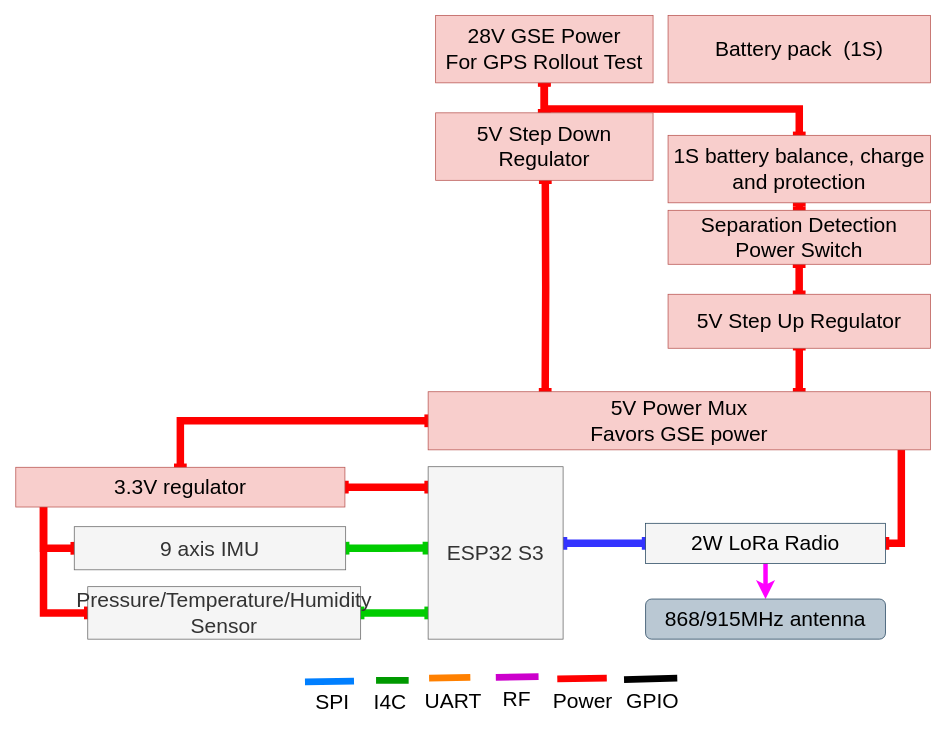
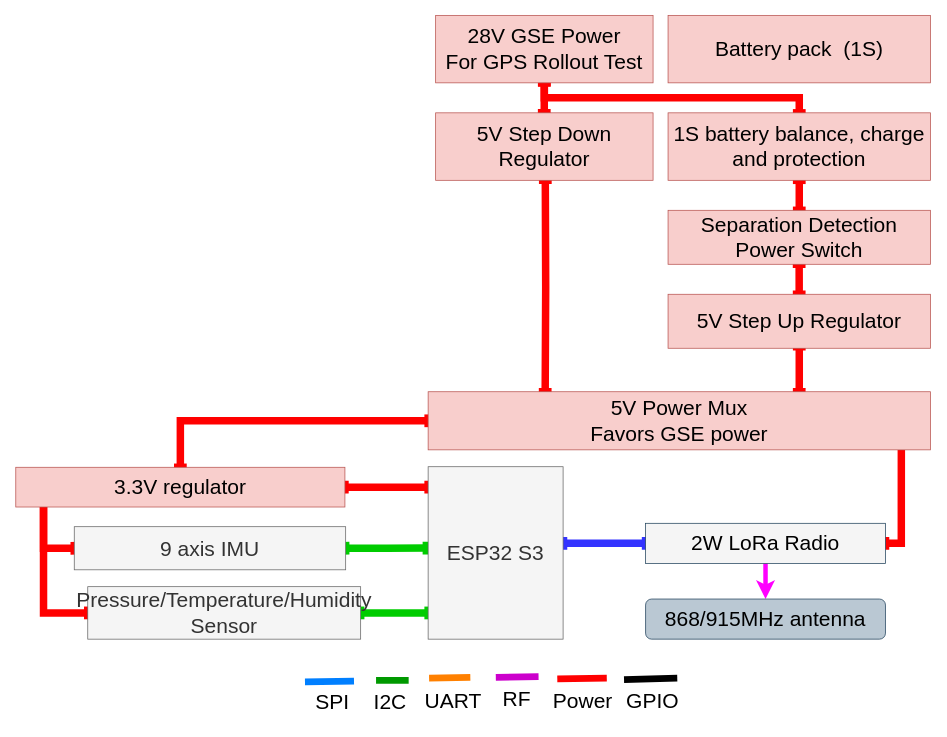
(799, 169) -> (799, 147)
(390, 702) -> (390, 702)
